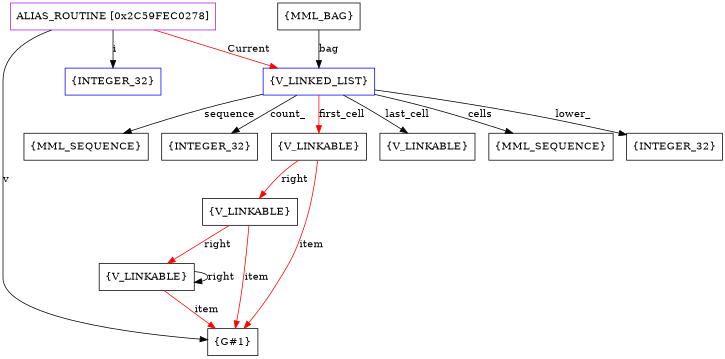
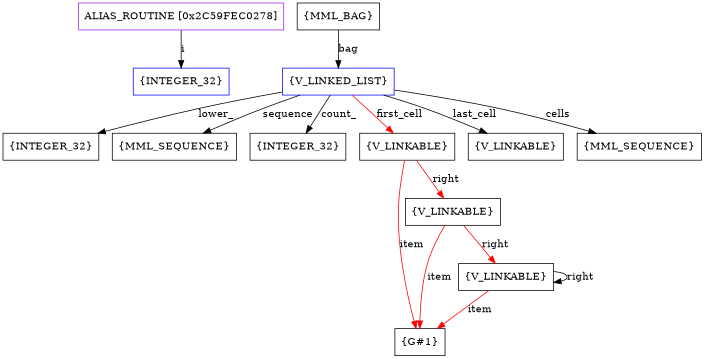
(212, 48) -> none
(3, 249) -> none
